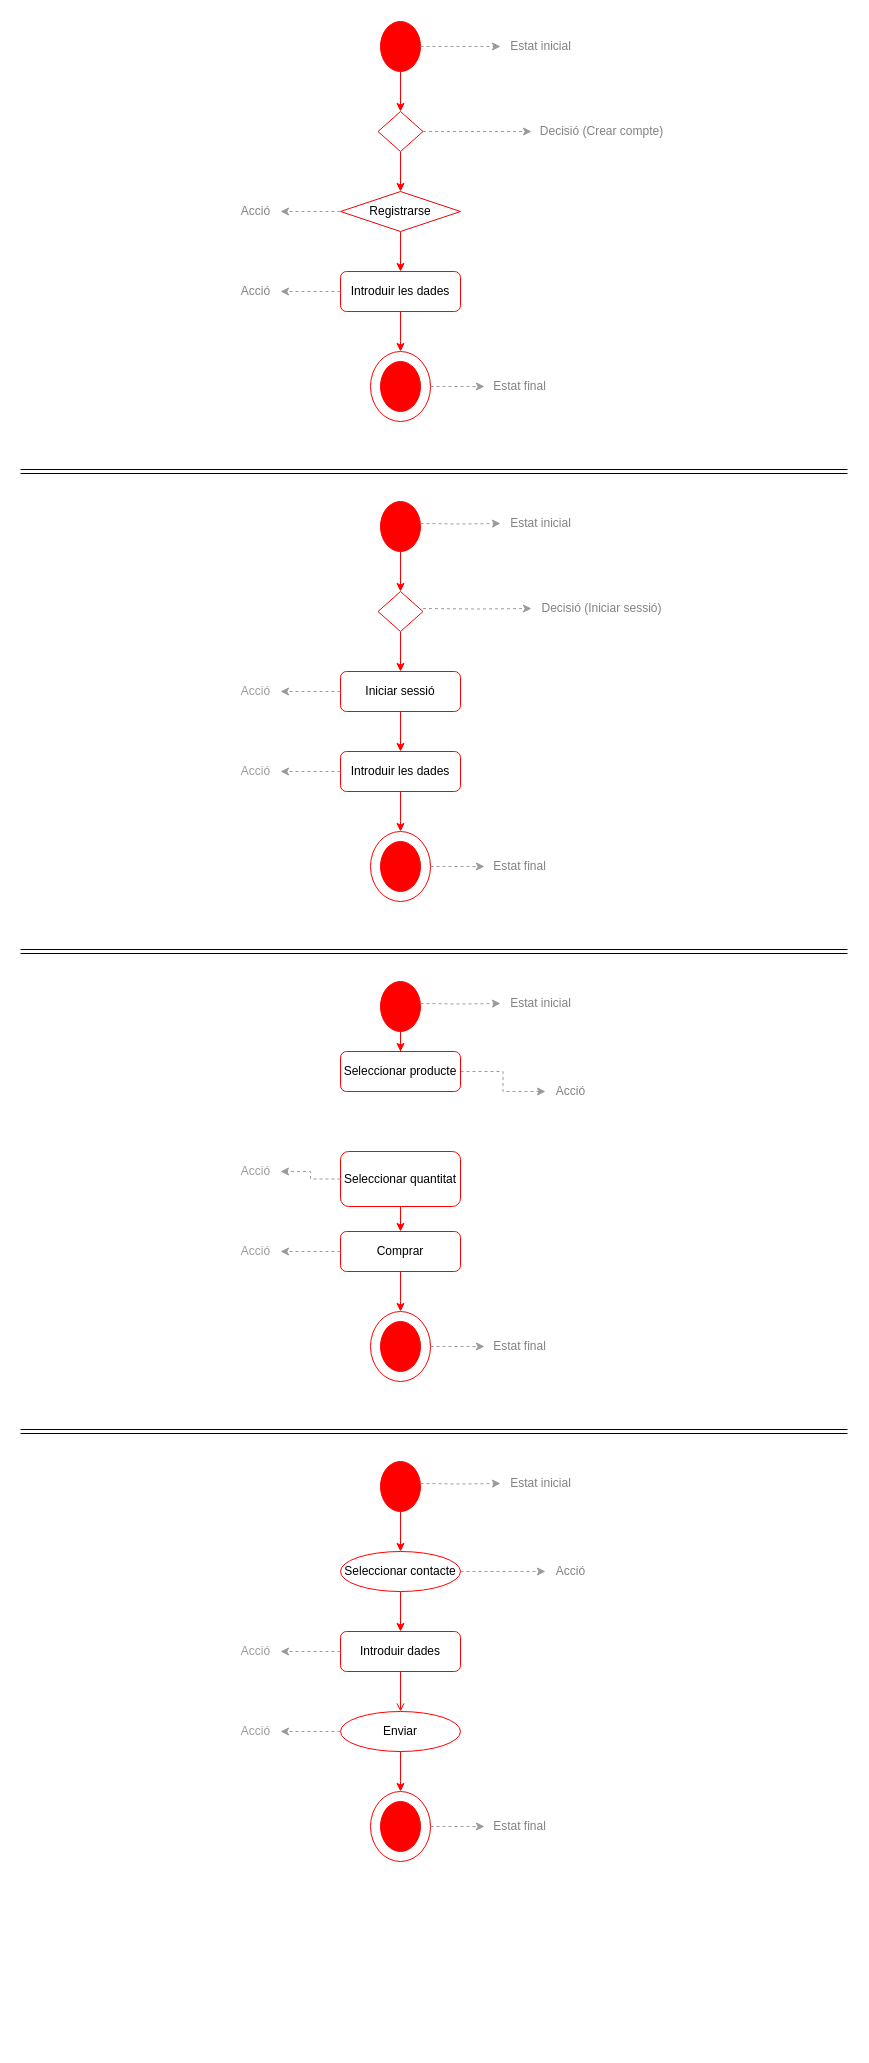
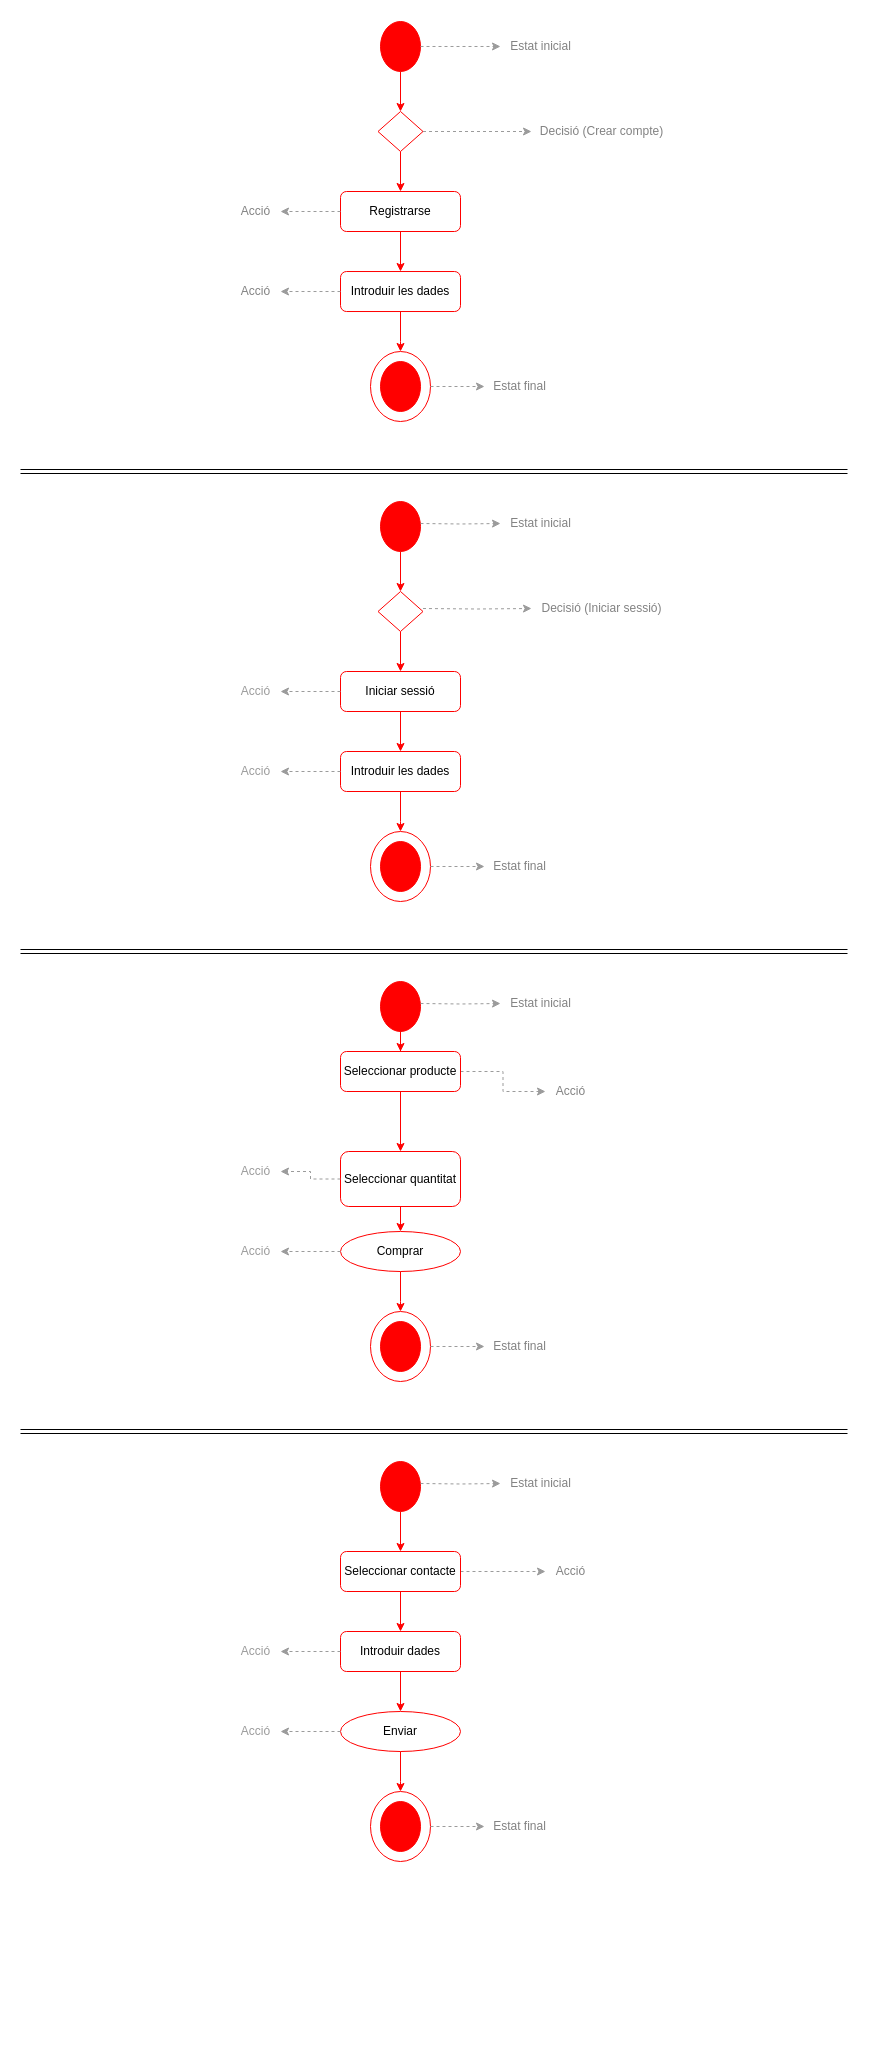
(401, 212) -> (401, 212)
none -> (401, 1118)
(401, 1252) -> (401, 1252)
(401, 1572) -> (401, 1572)
(401, 1705) -> (401, 1703)
